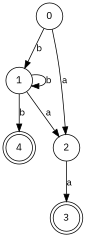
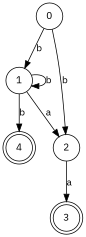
(65, 81) -> (65, 81)
